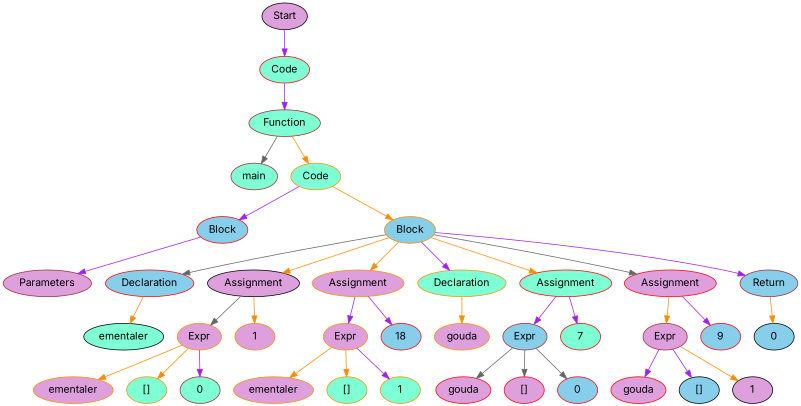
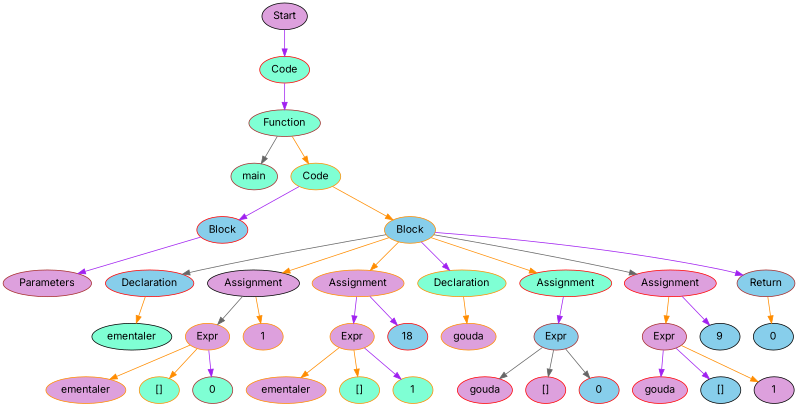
(581, 337) -> none
(721, 337) -> (720, 337)
